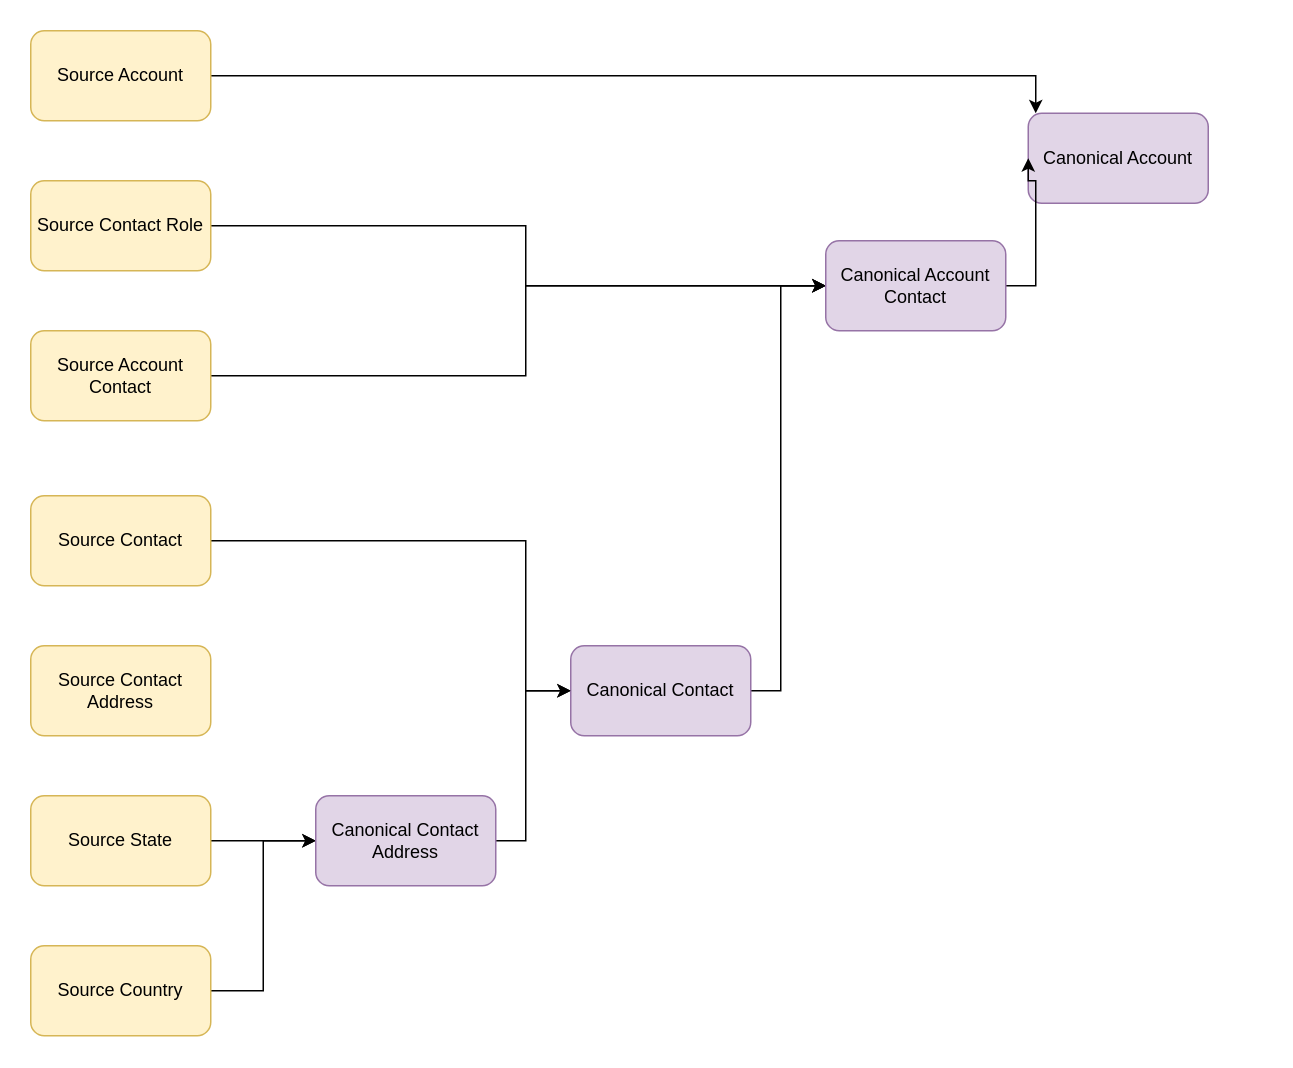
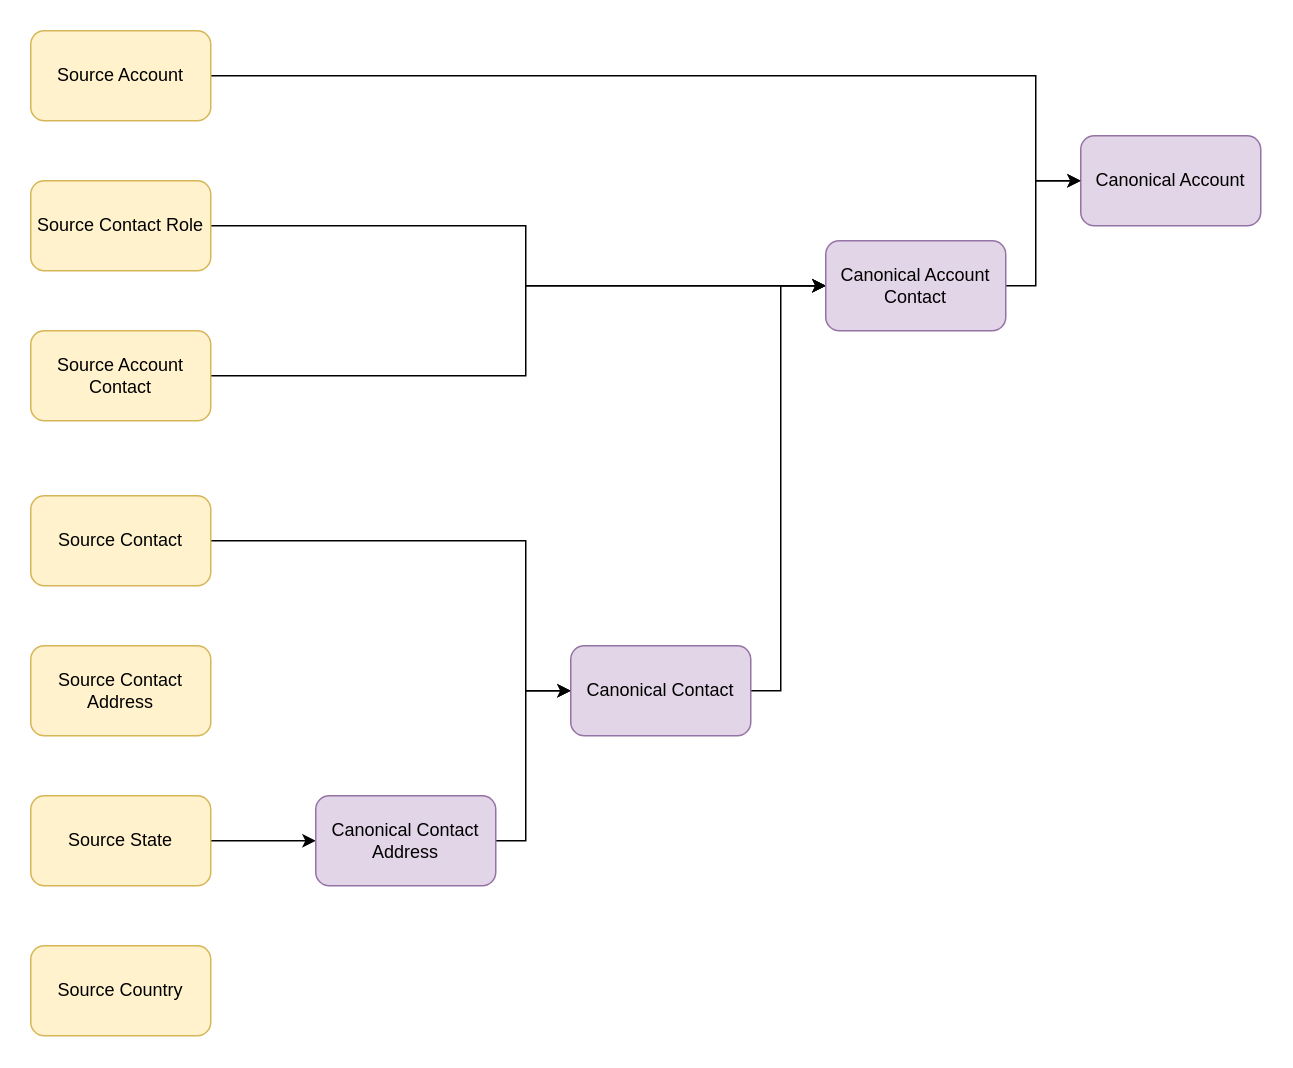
(1118, 158) -> (1171, 181)
(263, 943) -> none
